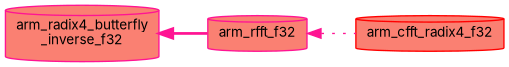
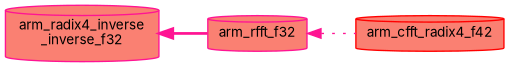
(82, 33) -> (82, 33)
(430, 33) -> (430, 33)
